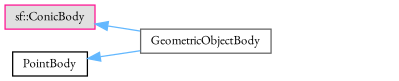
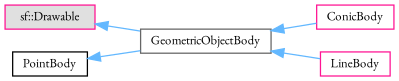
(50, 17) -> (50, 17)
none -> (355, 17)
none -> (355, 64)
